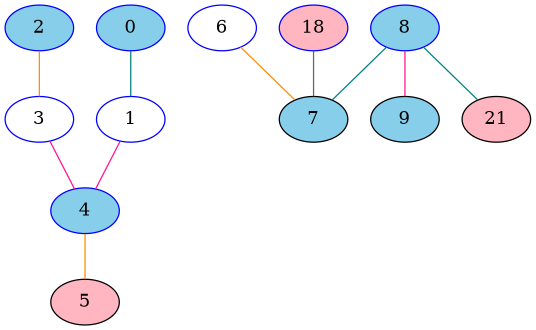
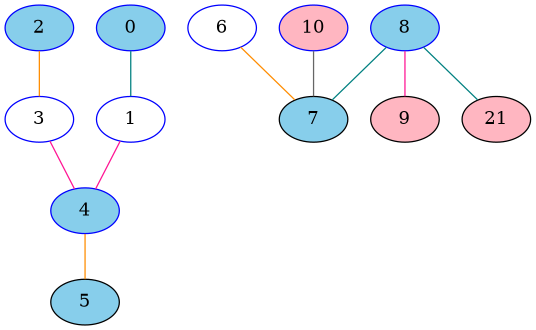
(314, 28) -> (314, 28)
(405, 119) -> (405, 119)
(85, 302) -> (85, 302)
